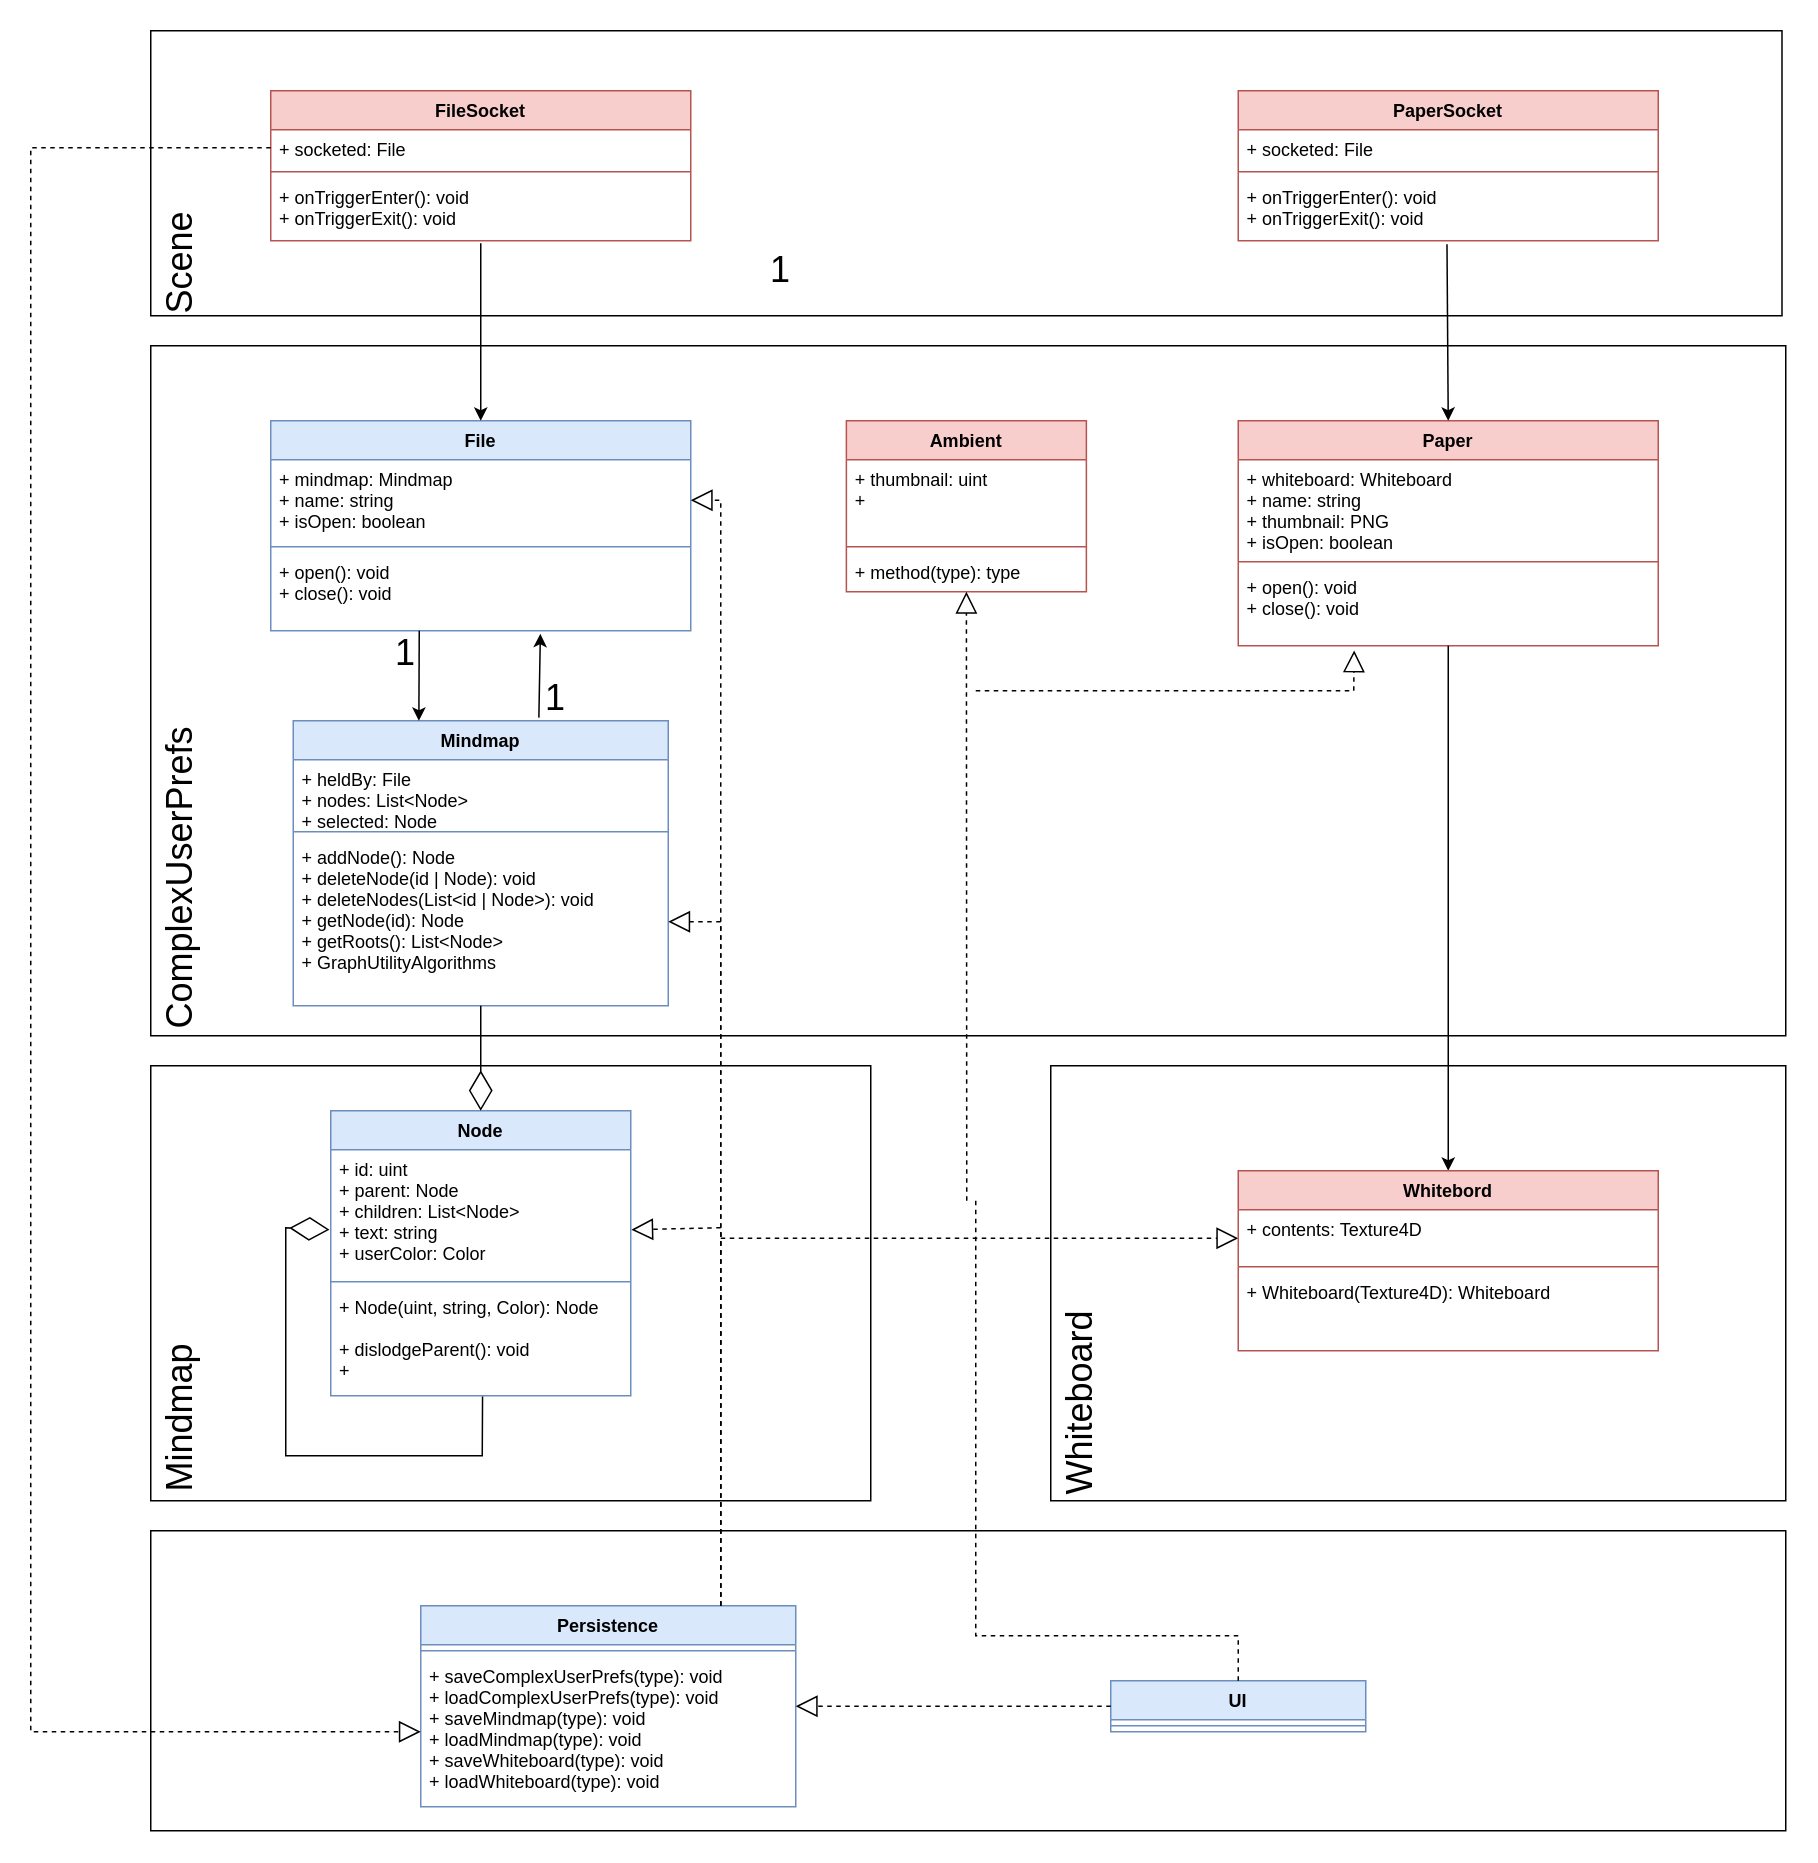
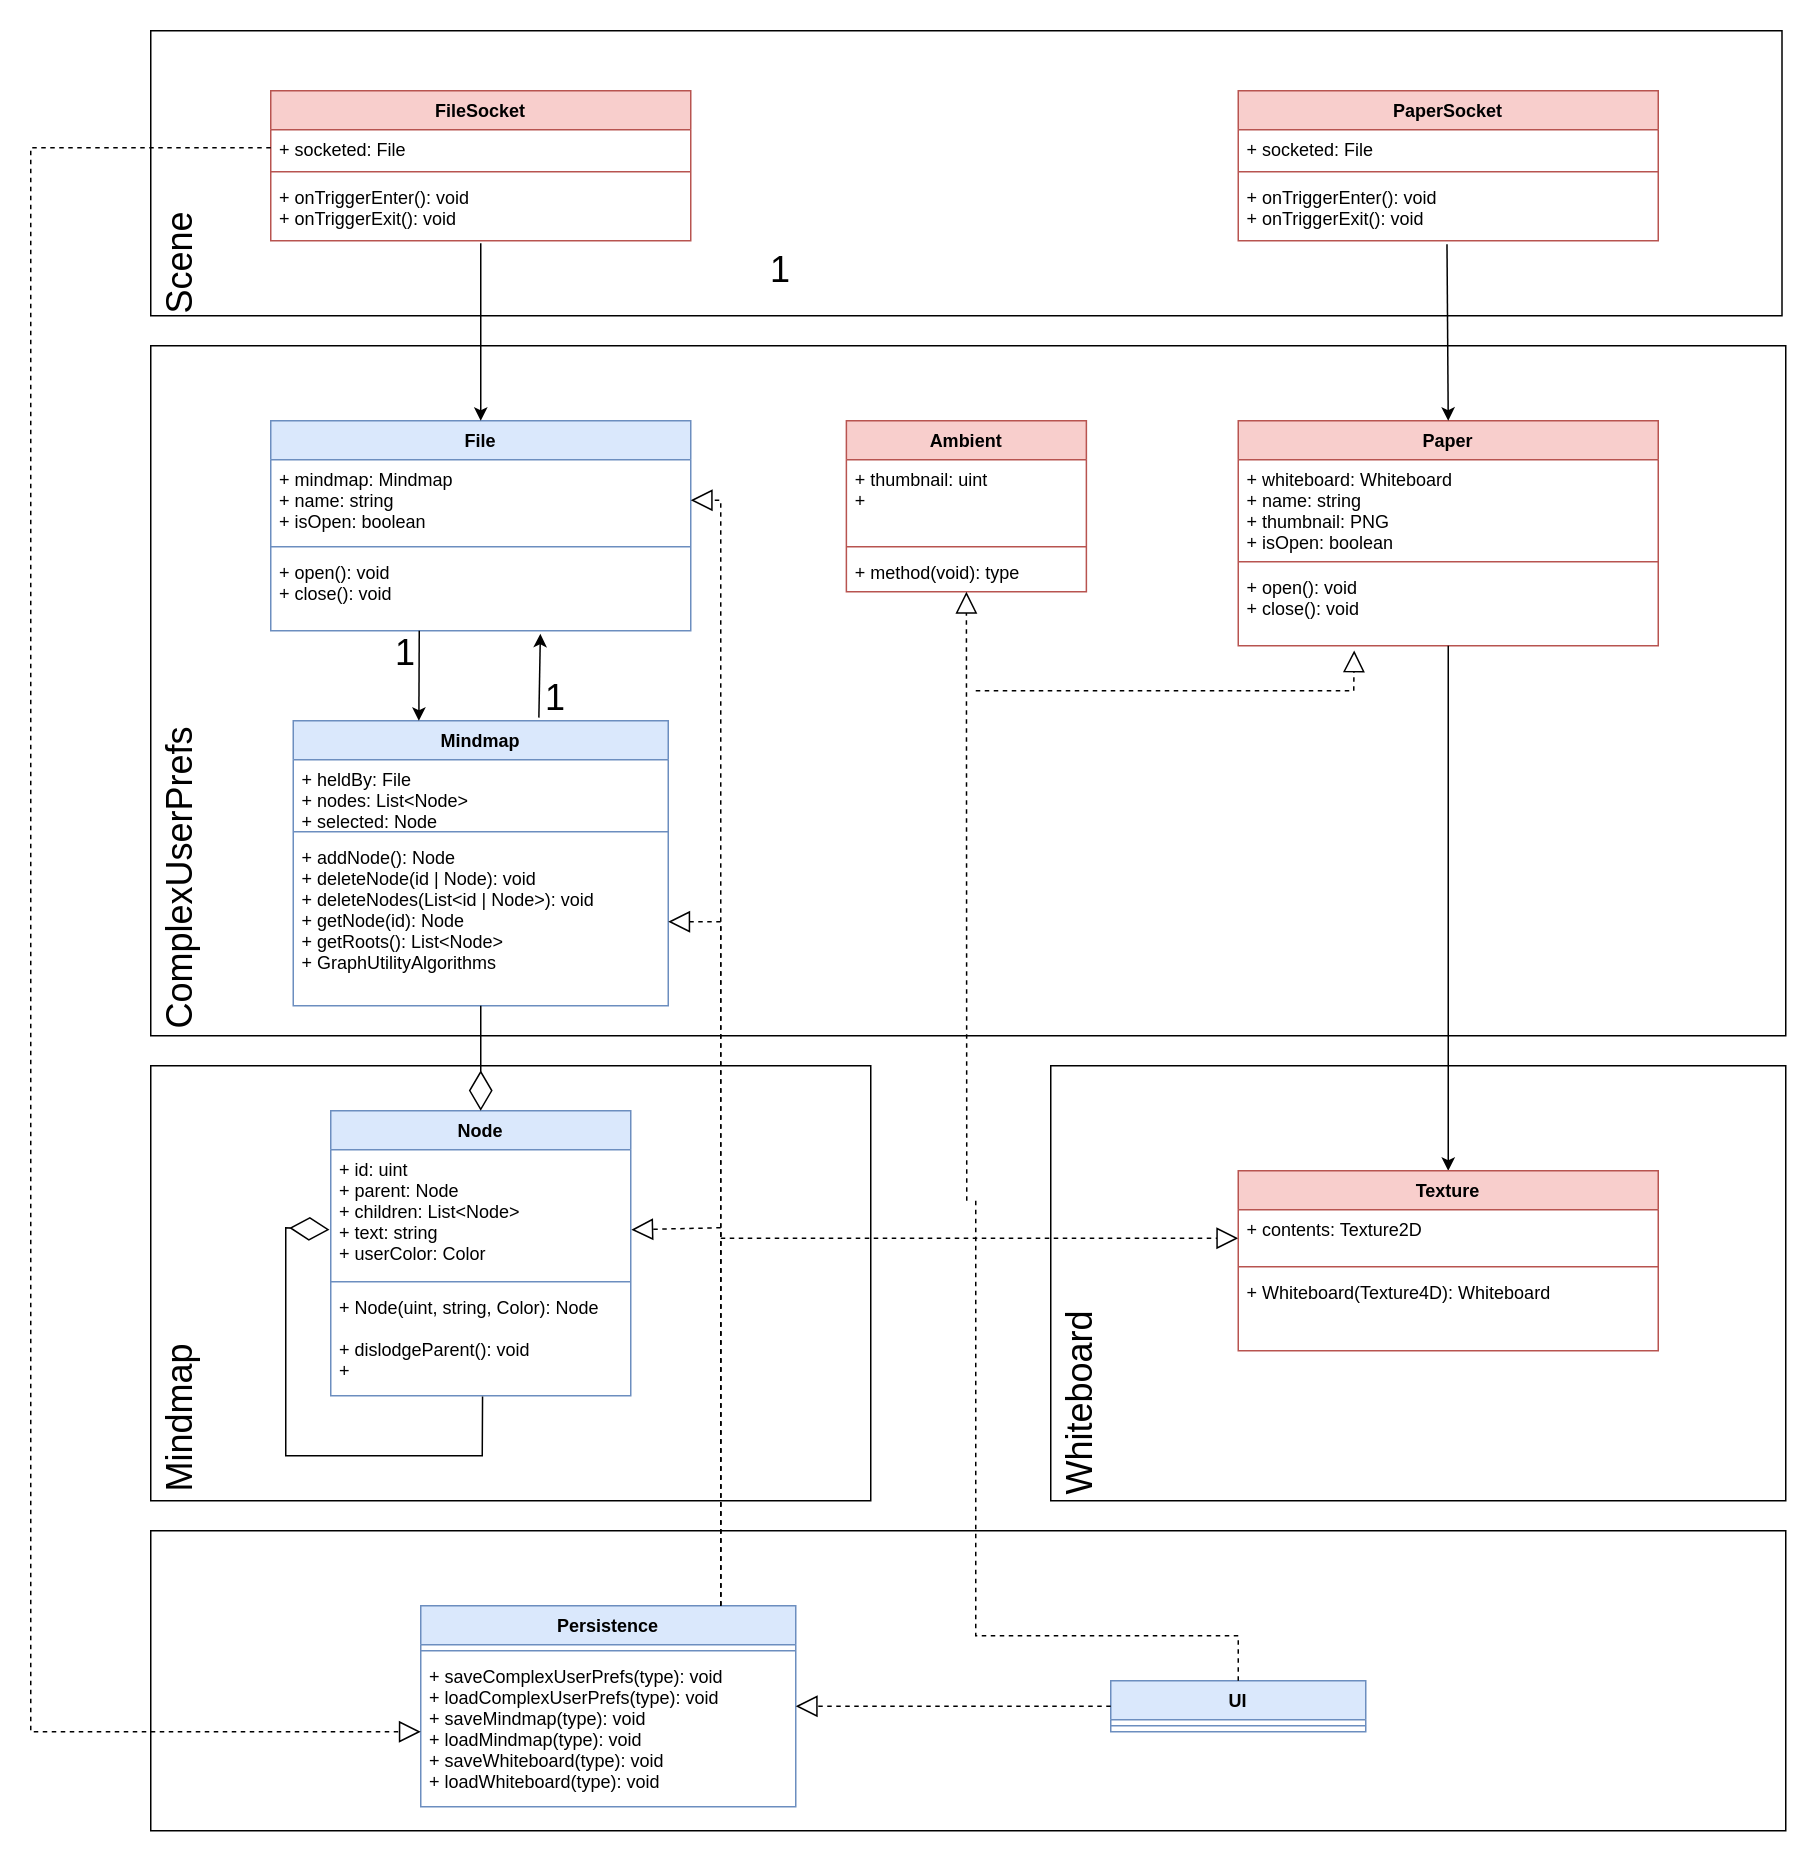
(948, 573) -> (946, 573)
(1448, 1191) -> (1448, 1191)
(1345, 1230) -> (1345, 1230)
